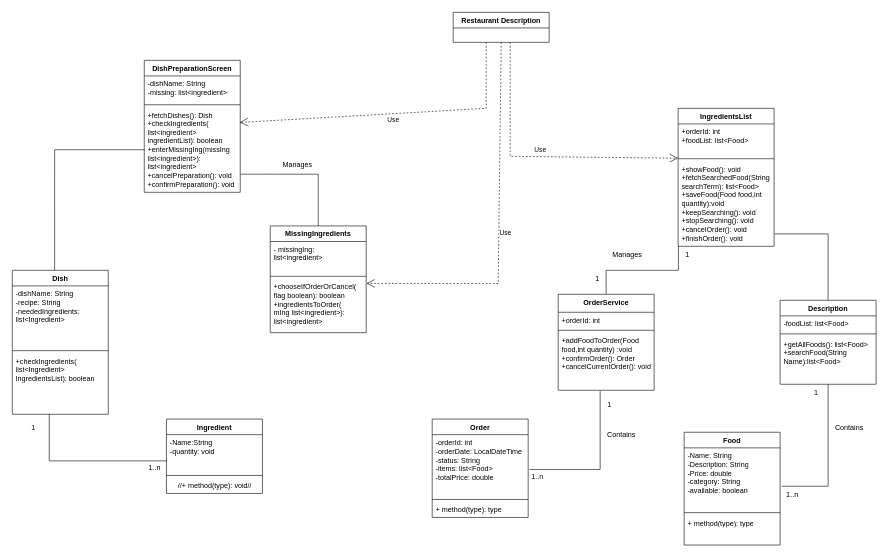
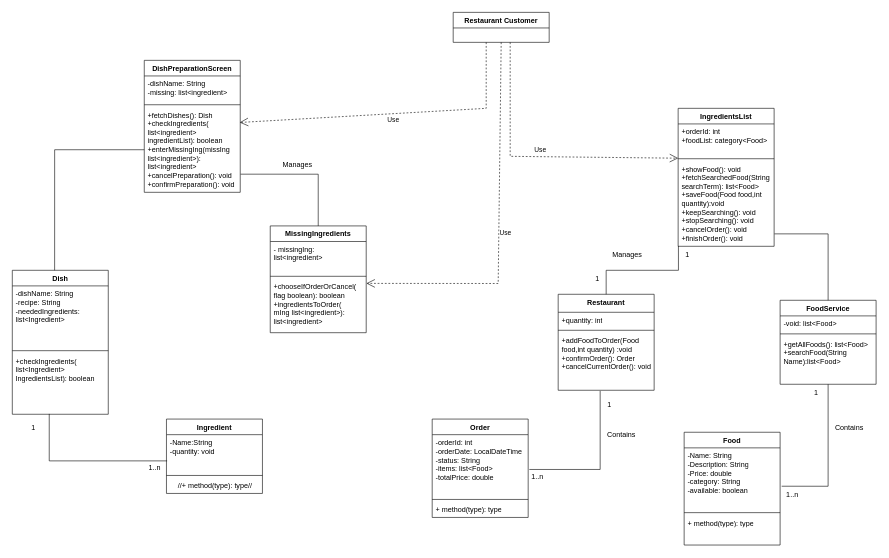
(501, 21) -> (501, 21)
(720, 137) -> (727, 141)
(606, 303) -> (606, 303)
(828, 309) -> (828, 309)
(585, 321) -> (586, 321)
(822, 324) -> (813, 324)
(215, 486) -> (215, 491)
